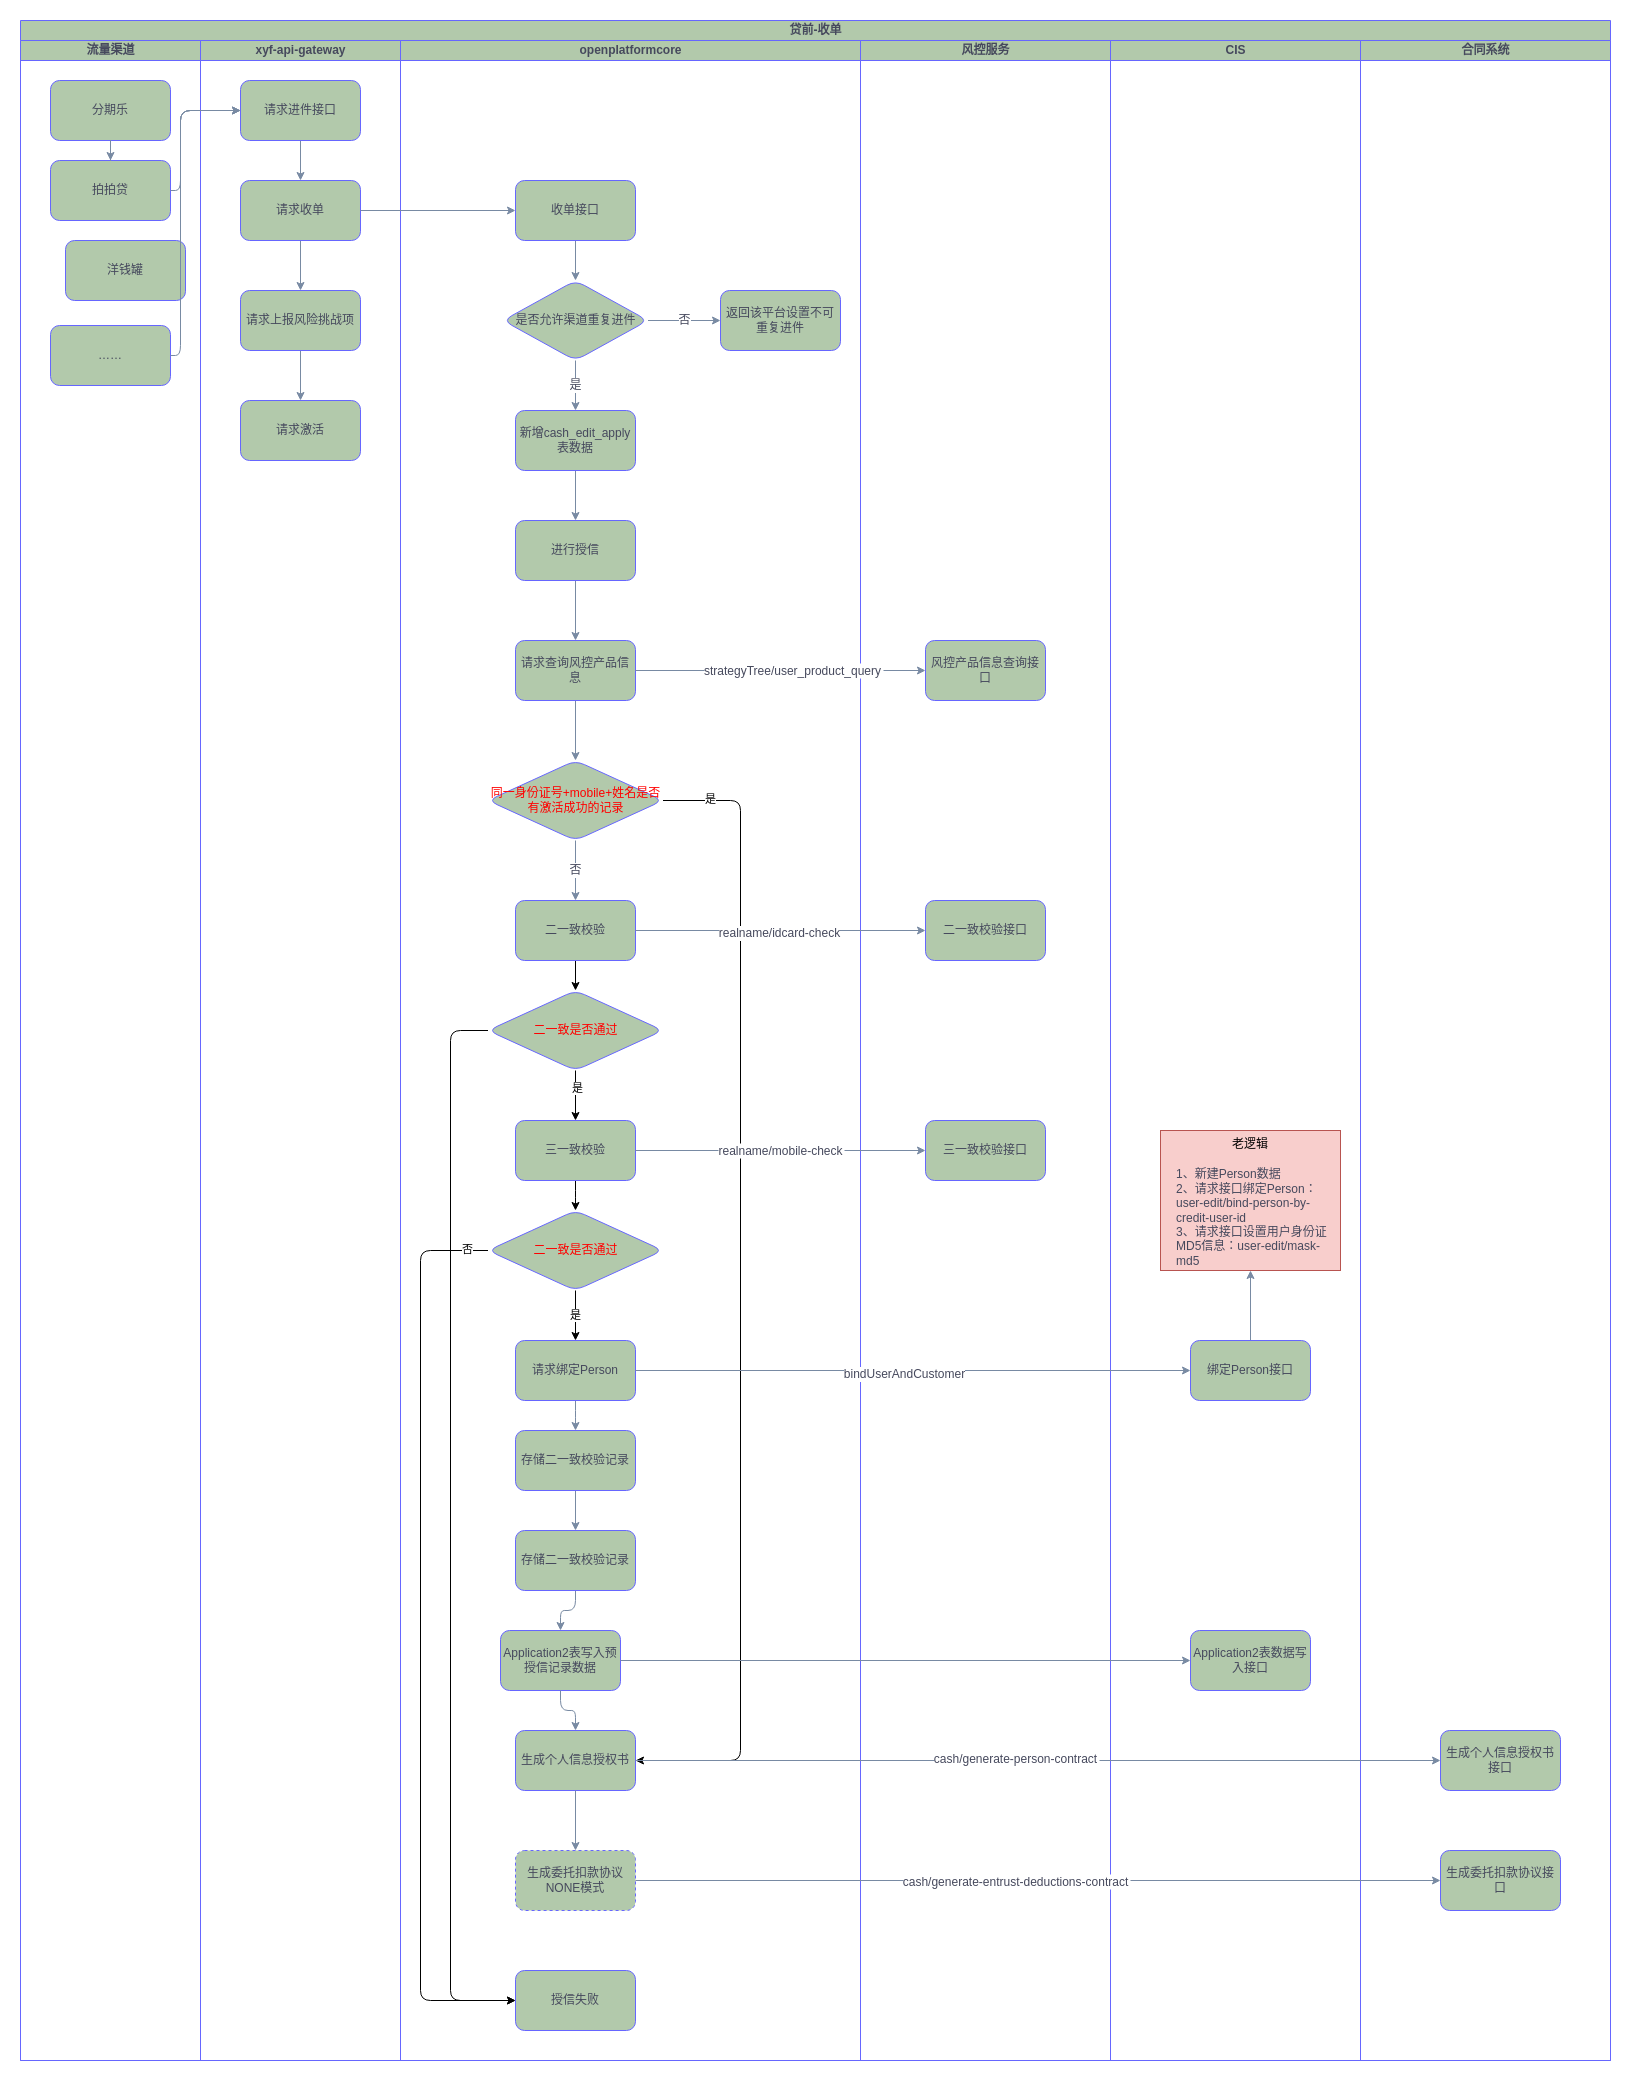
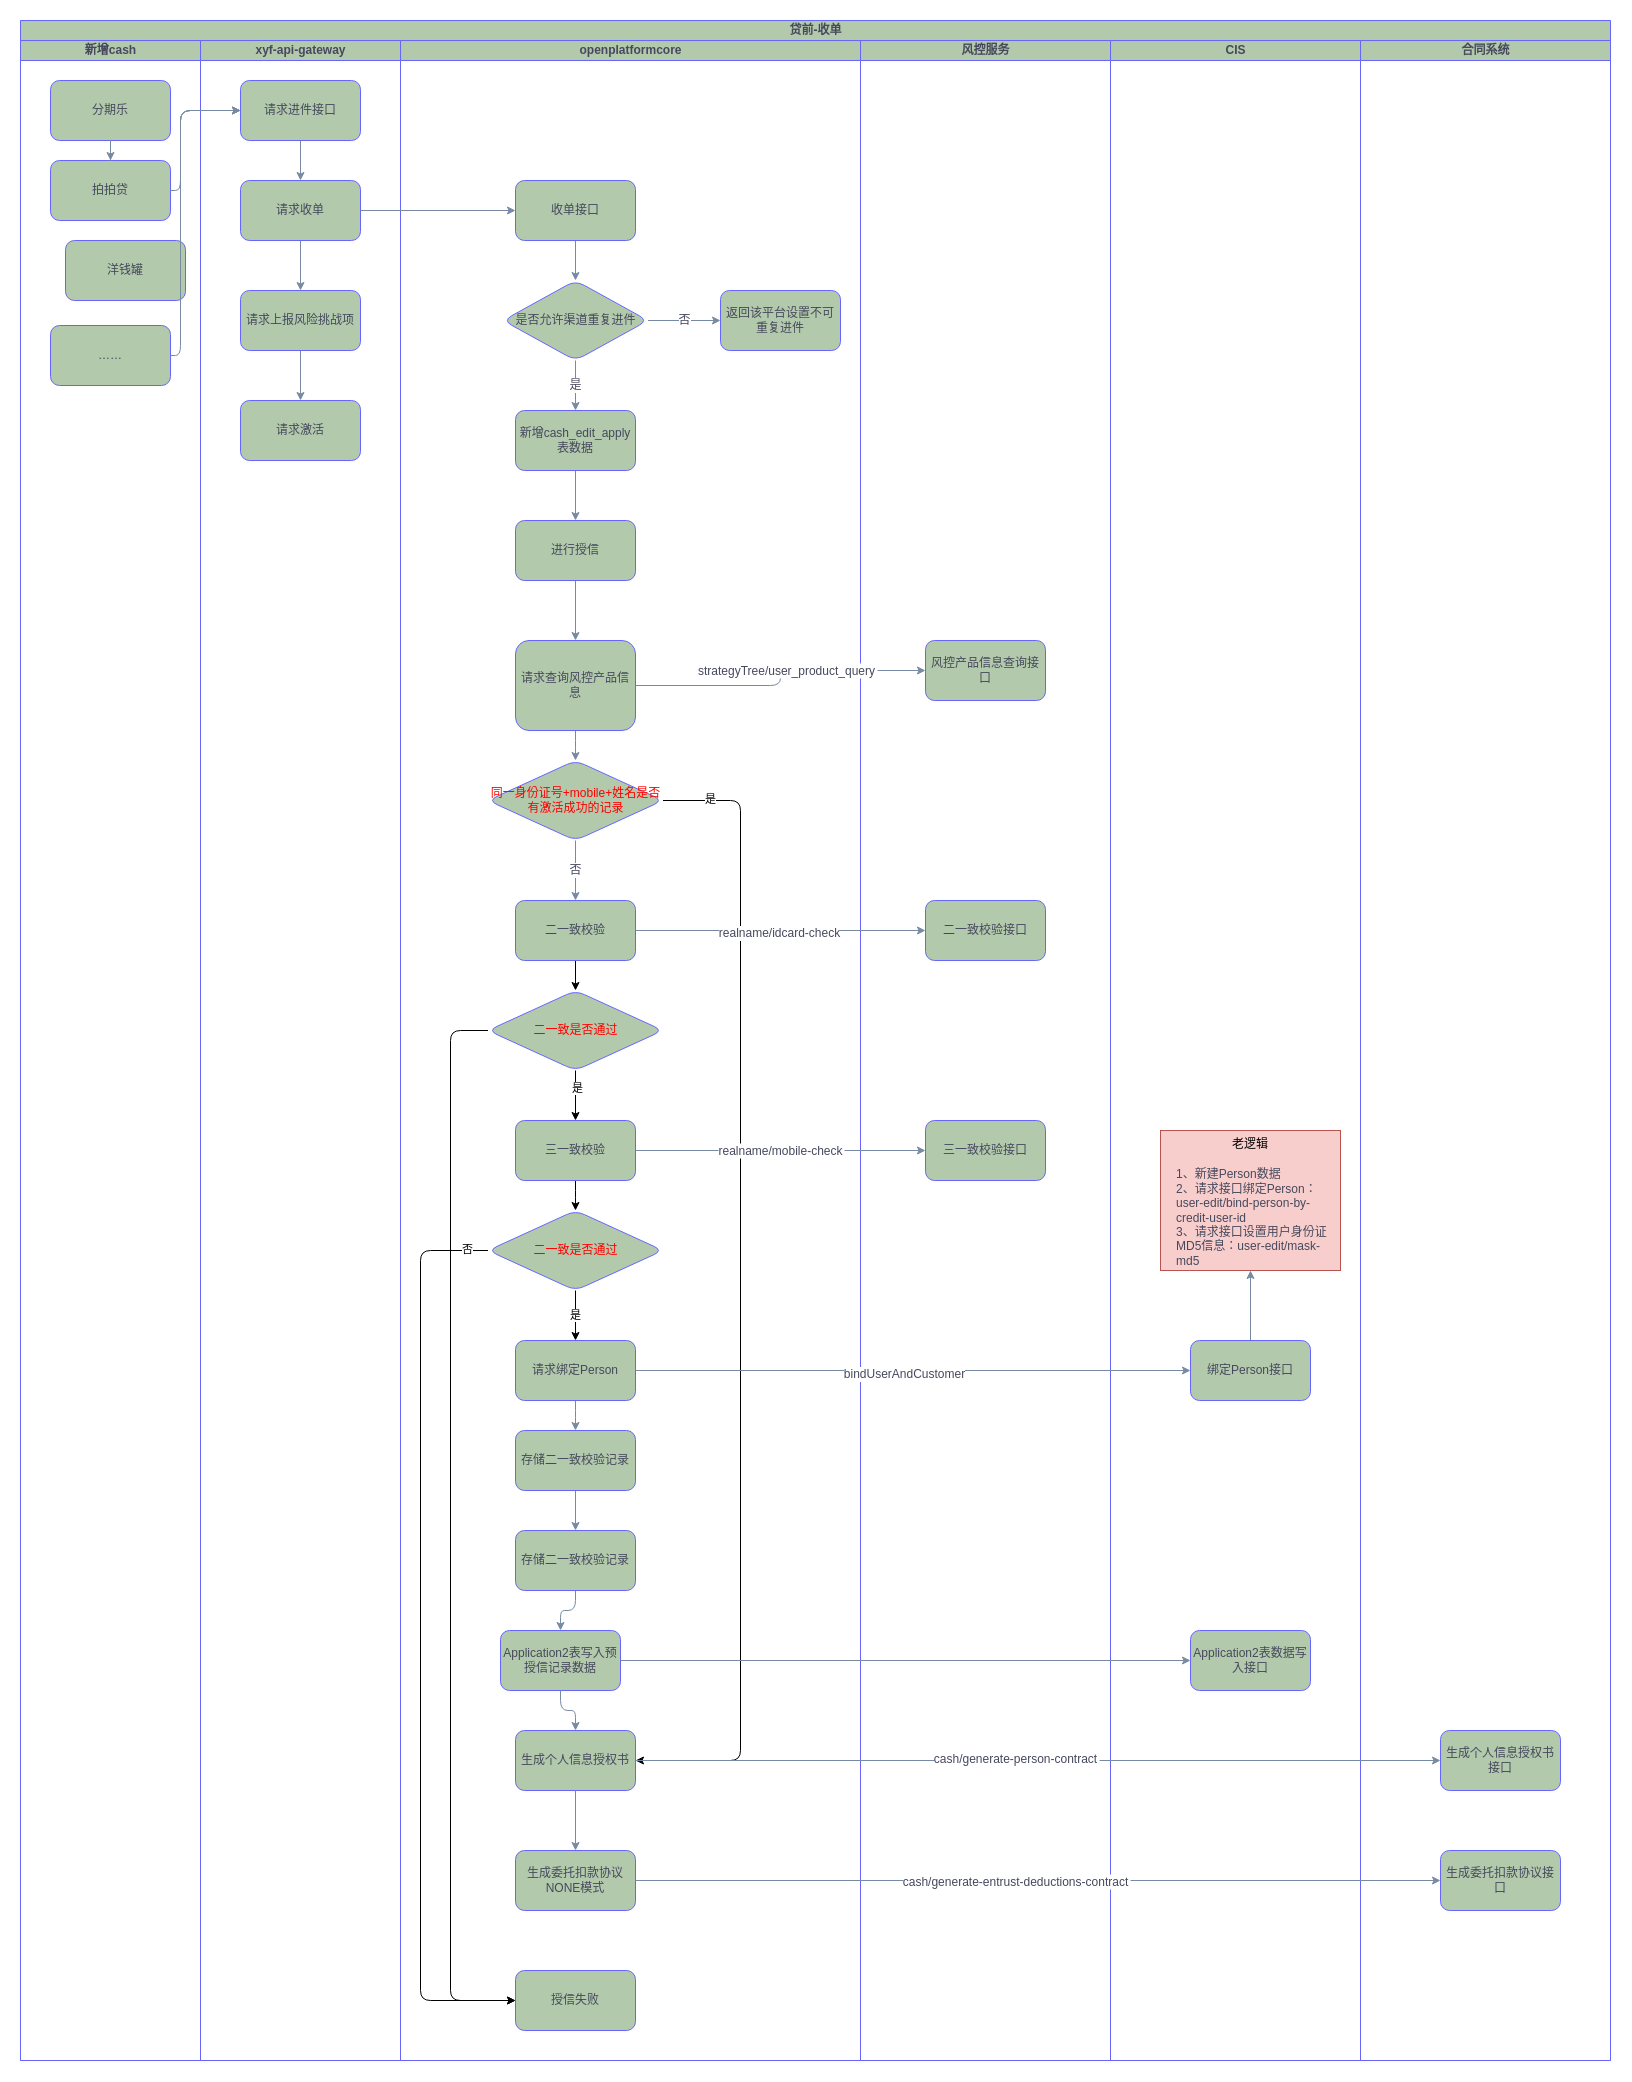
(111, 51) -> (111, 51)
(576, 671) -> (576, 686)
(576, 1881) -> (576, 1881)
